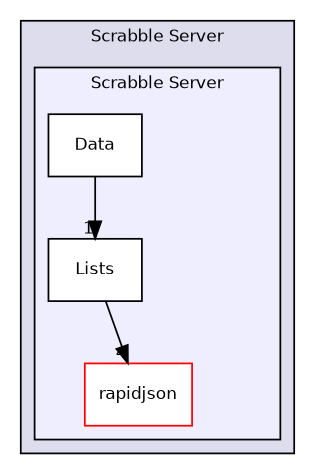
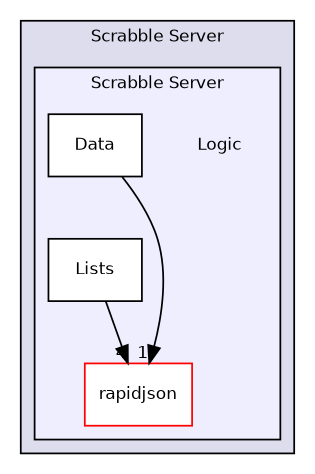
none -> (220, 145)
(95, 199) -> (161, 257)
